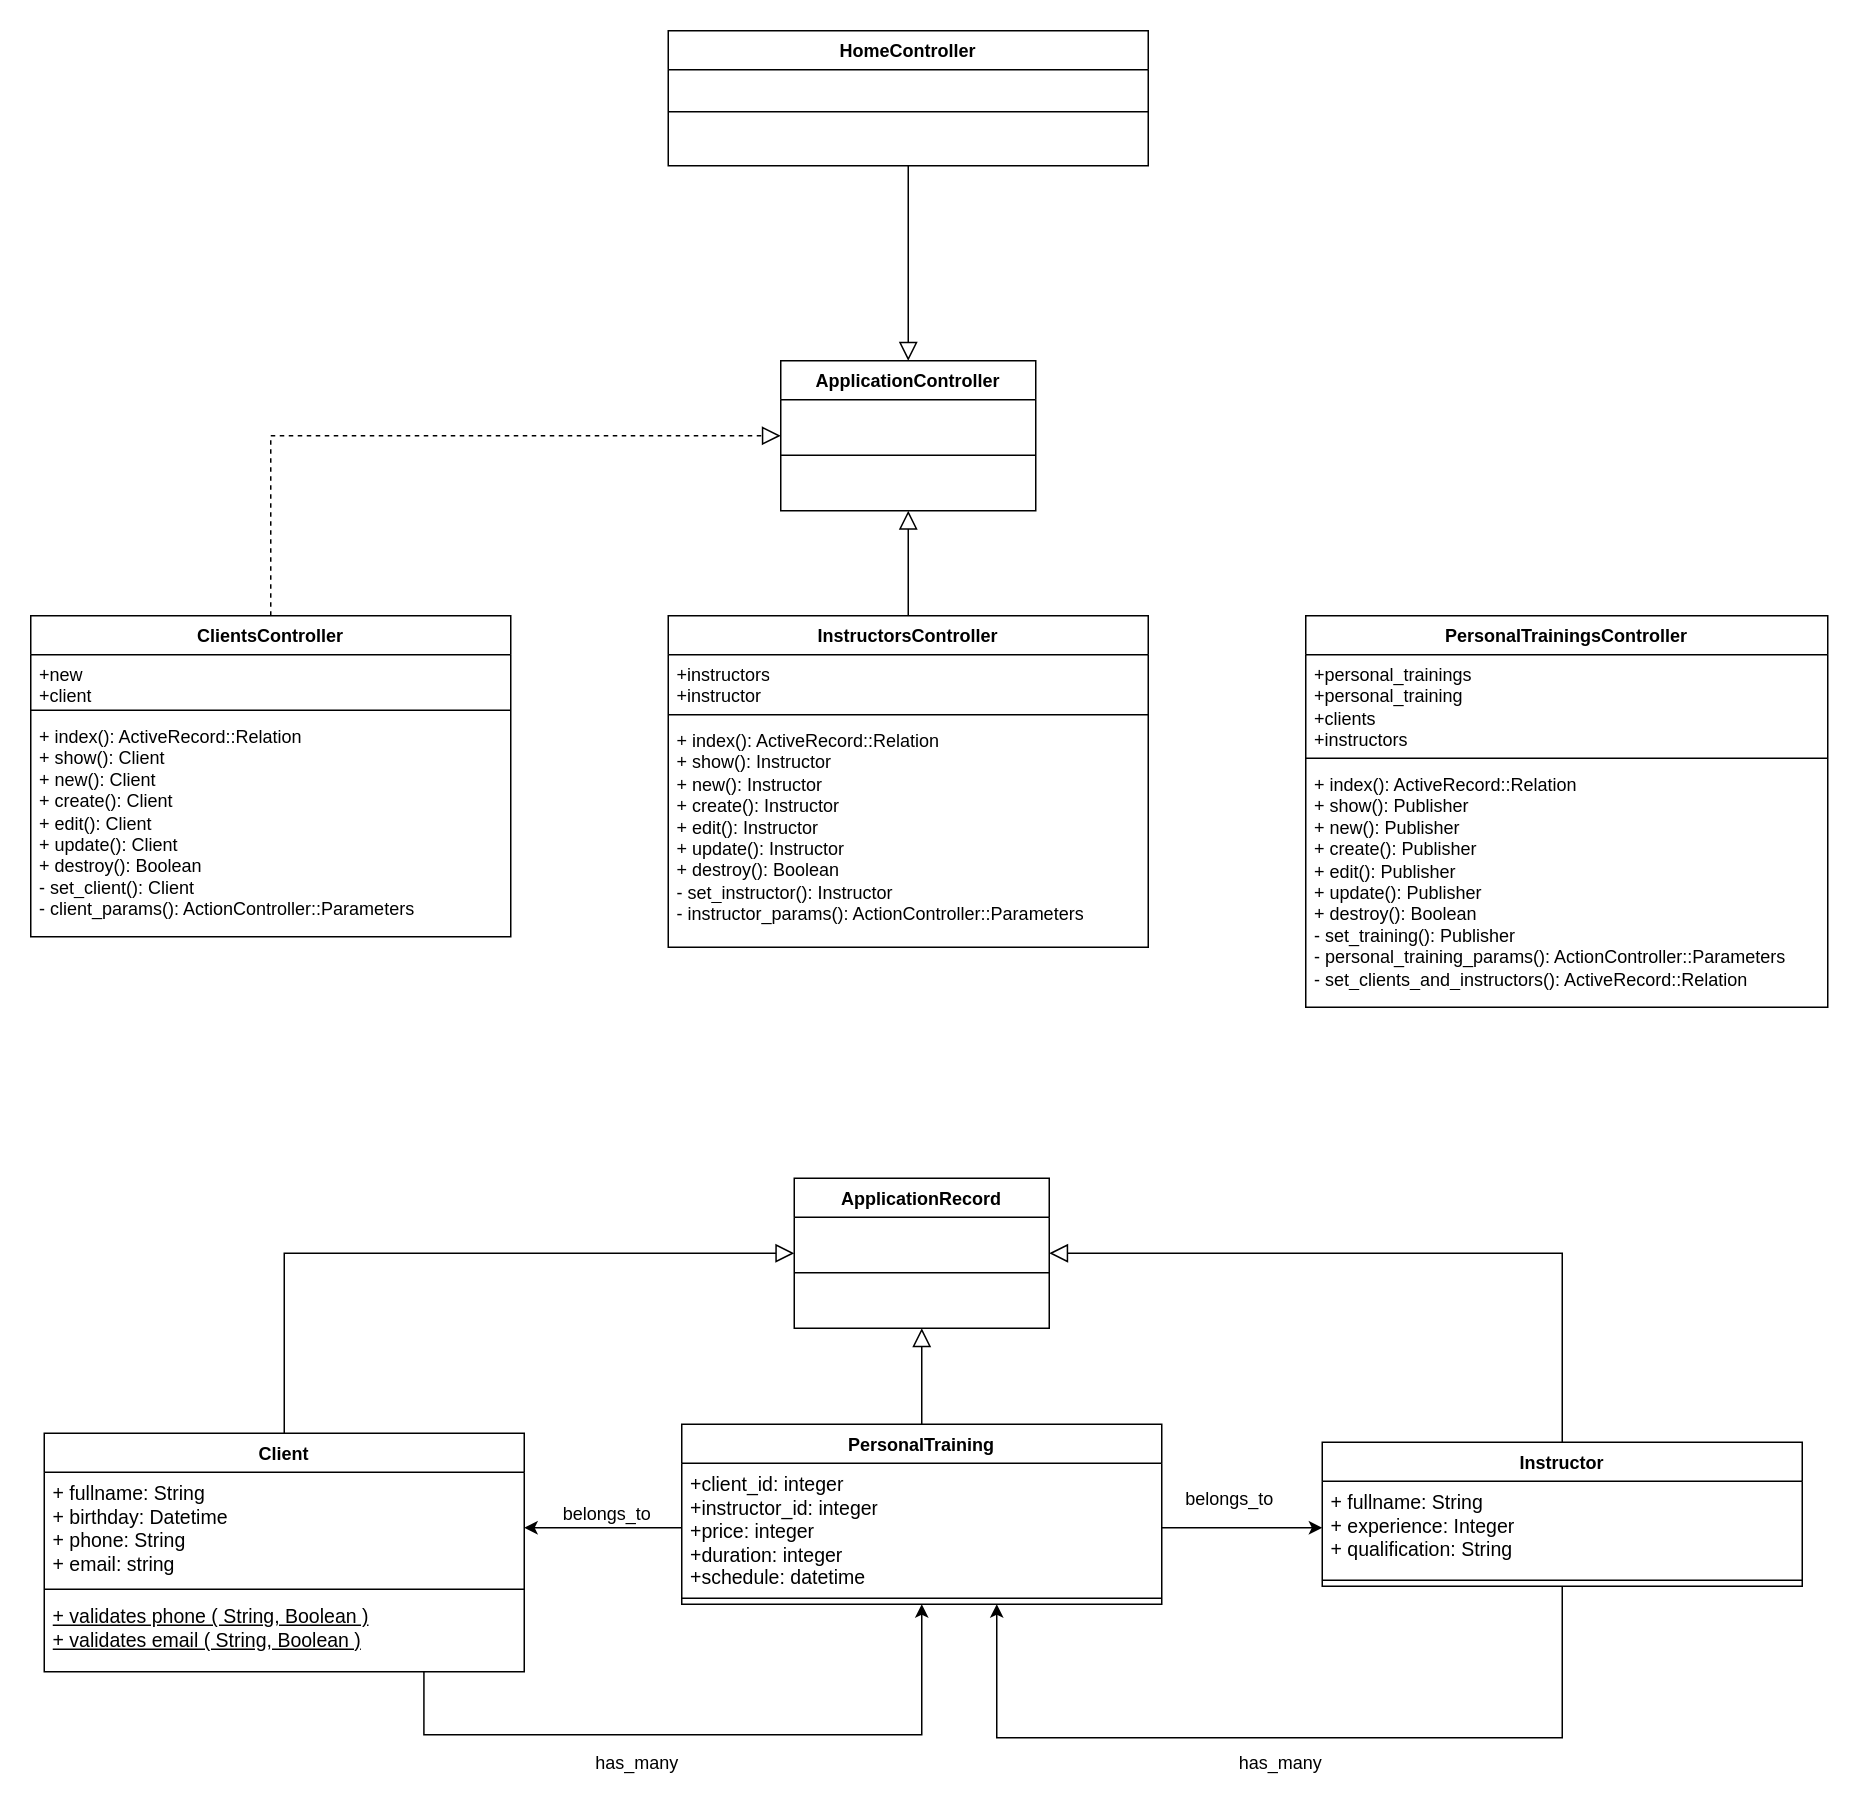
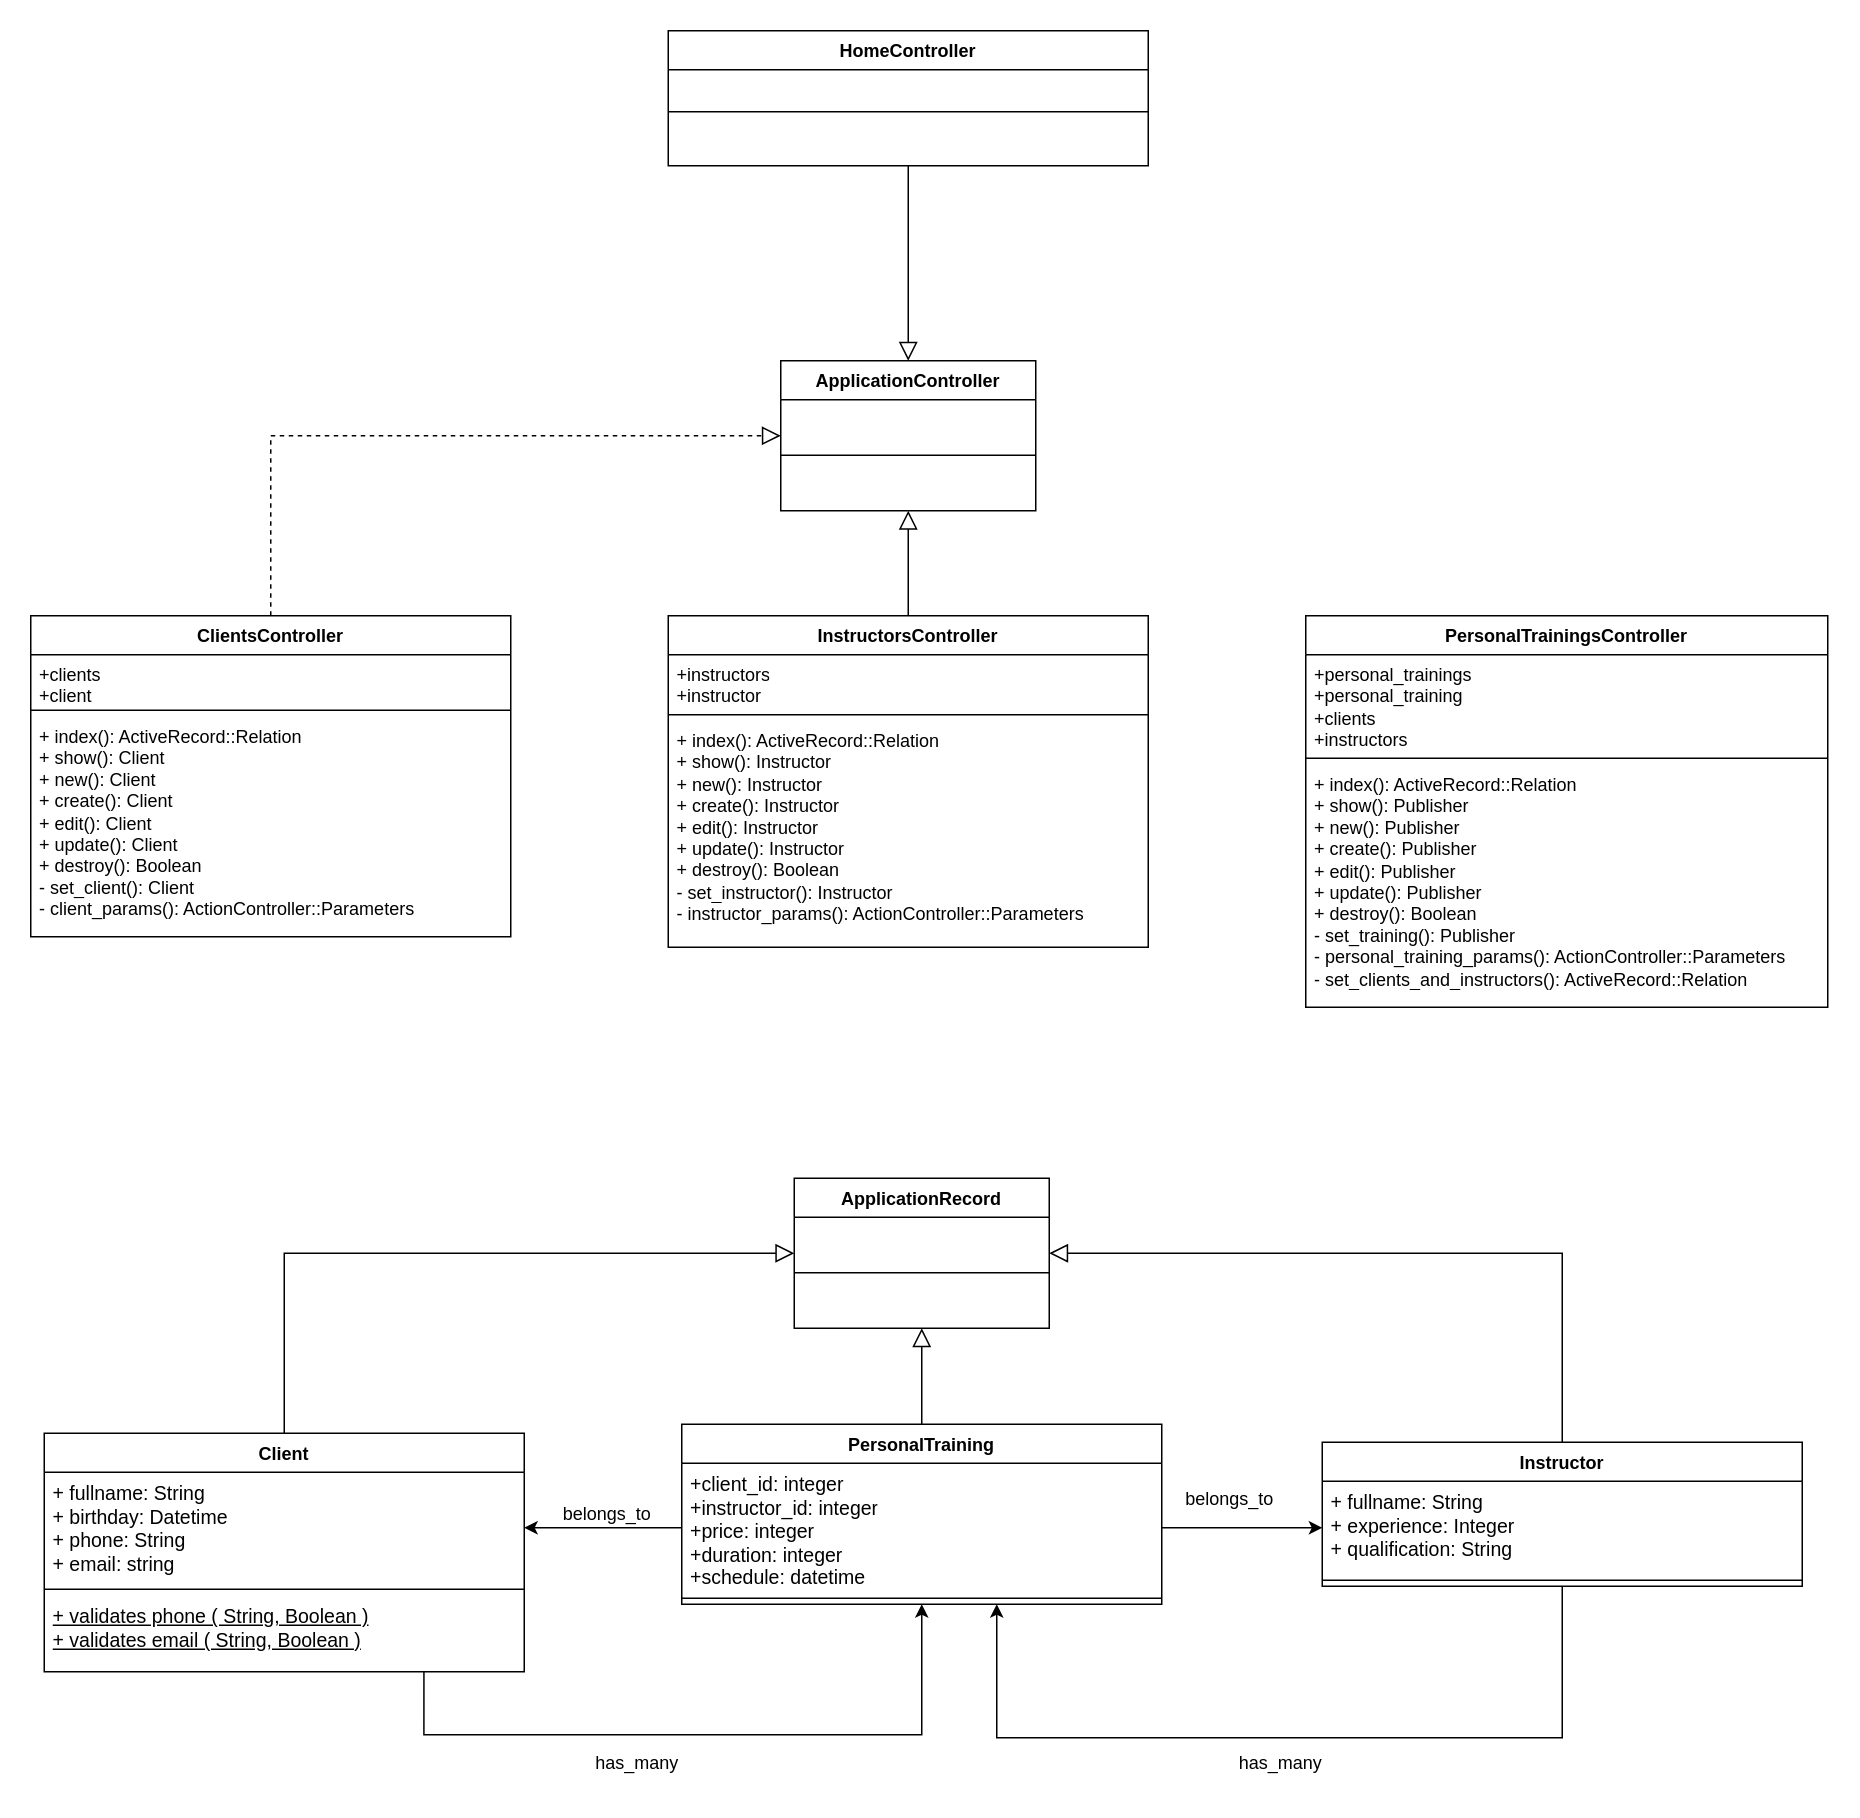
(70, 687) -> (75, 687)
